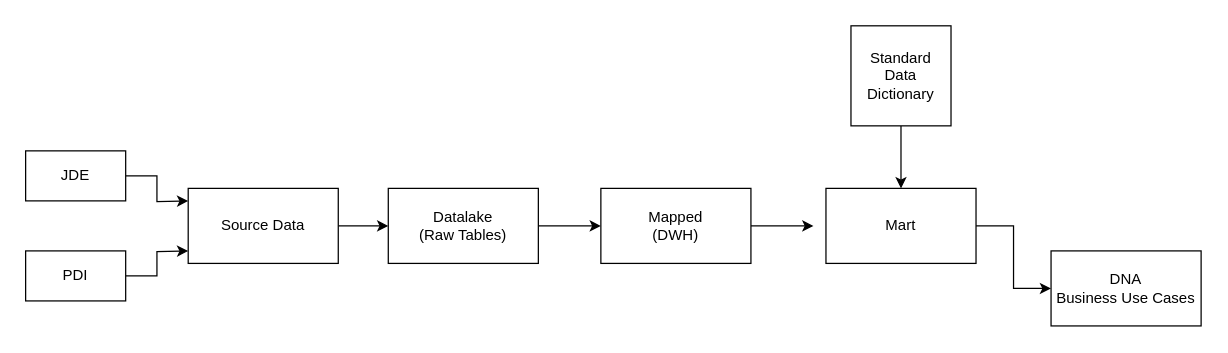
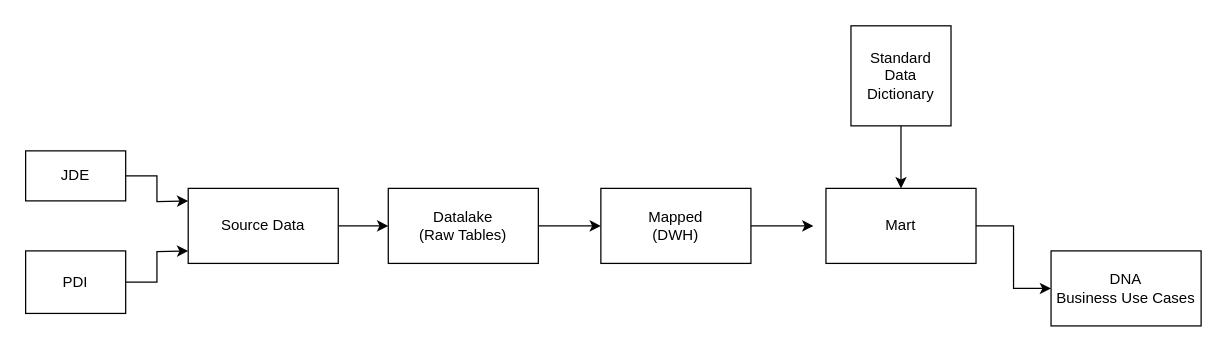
(76, 276) -> (76, 282)
